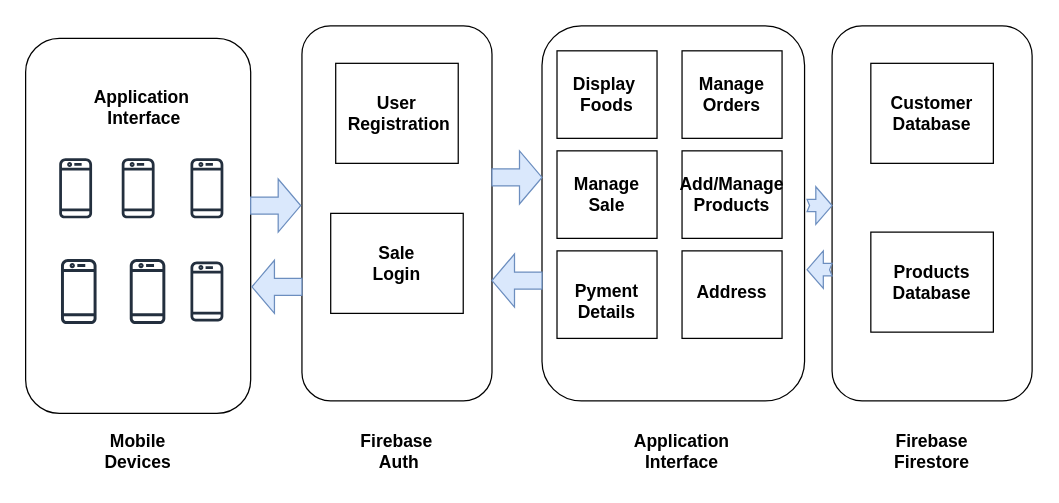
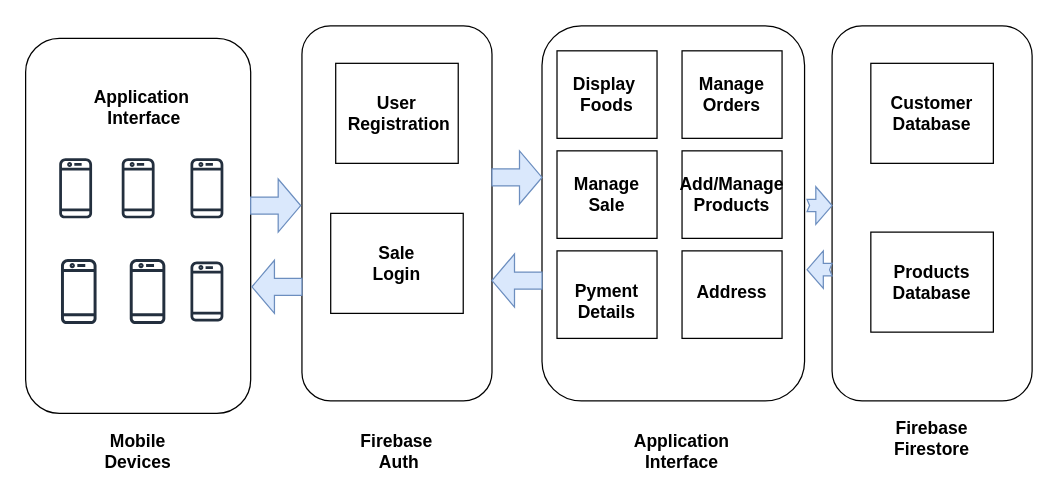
(932, 451) -> (932, 438)
